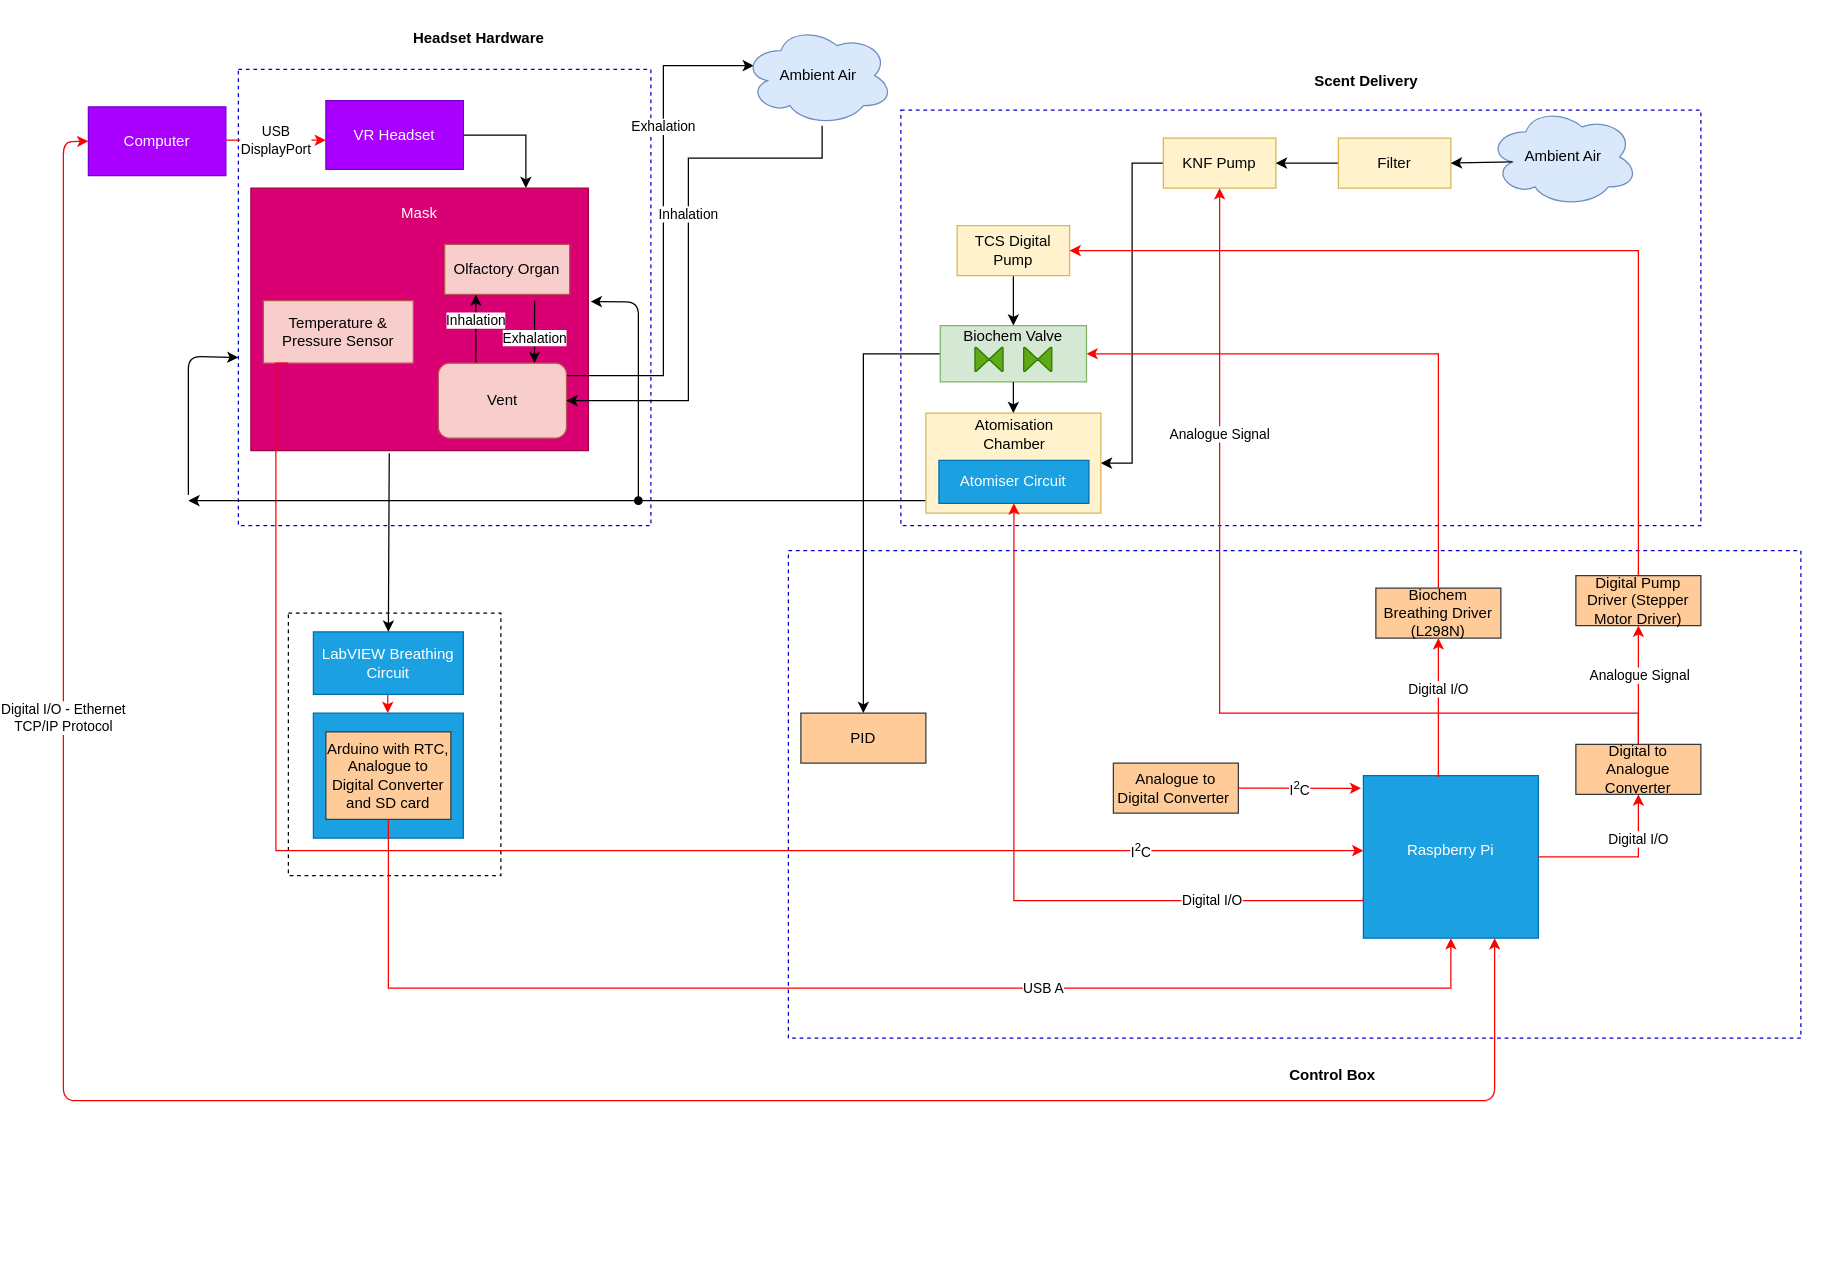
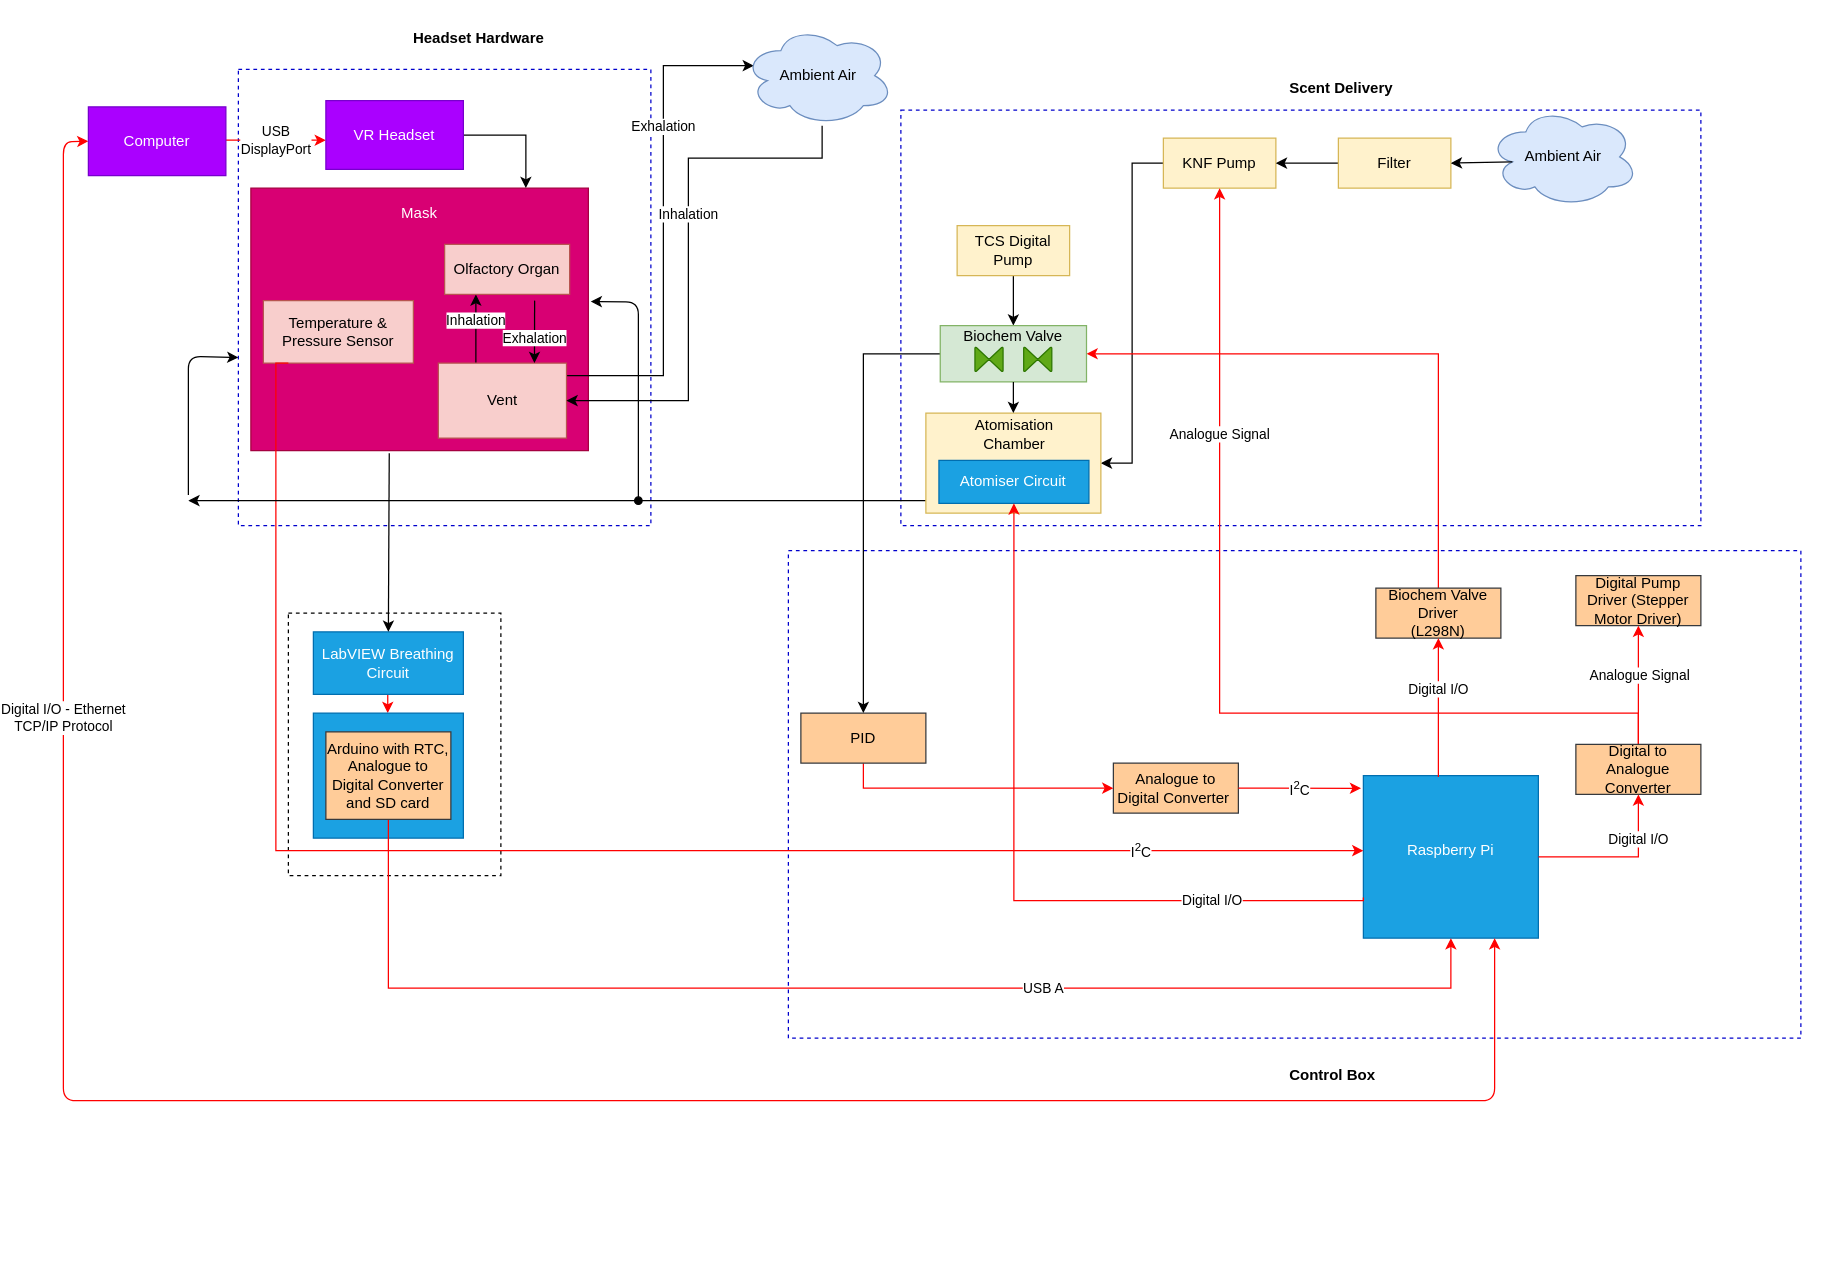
(1366, 82) -> (1341, 88)
(1521, 251) -> none
(502, 401) -> (502, 401)
(1438, 613) -> (1438, 613)
none -> (971, 788)
